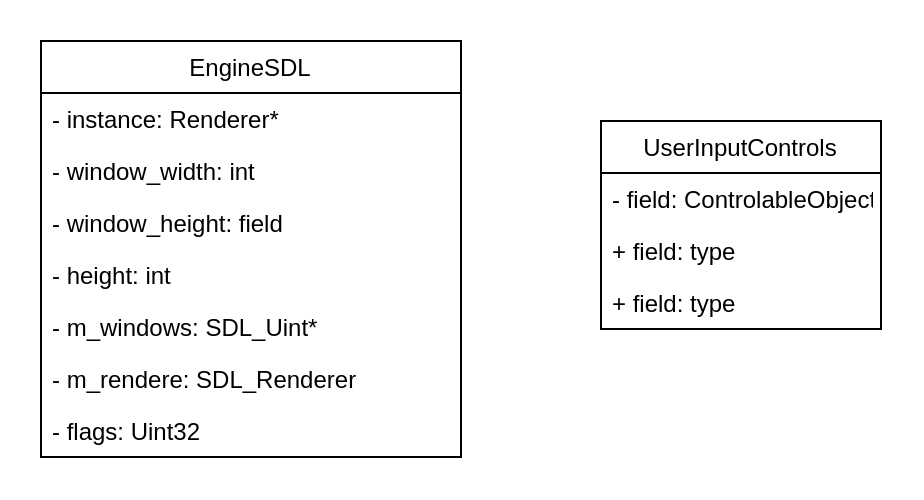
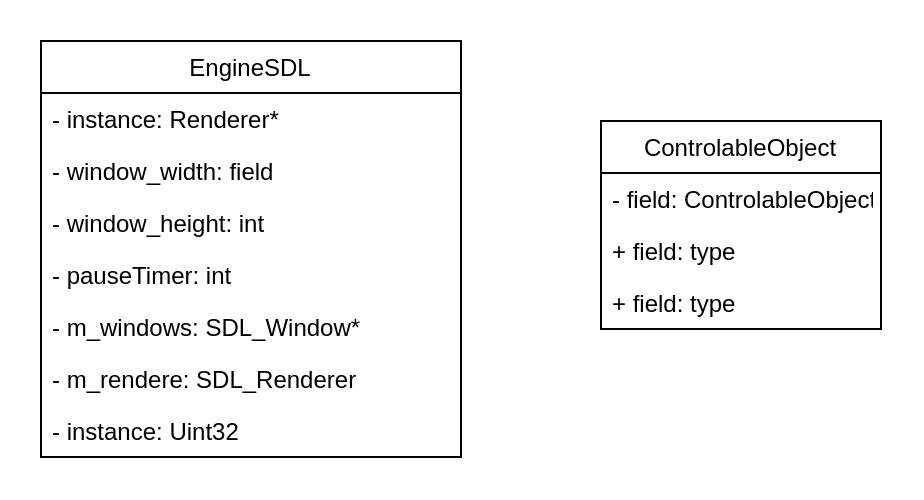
(740, 148) -> (740, 148)
(161, 172) -> (171, 172)
(178, 224) -> (168, 224)
(124, 276) -> (151, 276)
(184, 328) -> (198, 328)
(137, 432) -> (157, 432)
